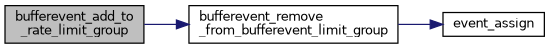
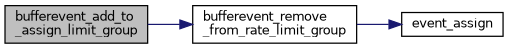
(74, 24) -> (76, 24)
(293, 24) -> (275, 24)
